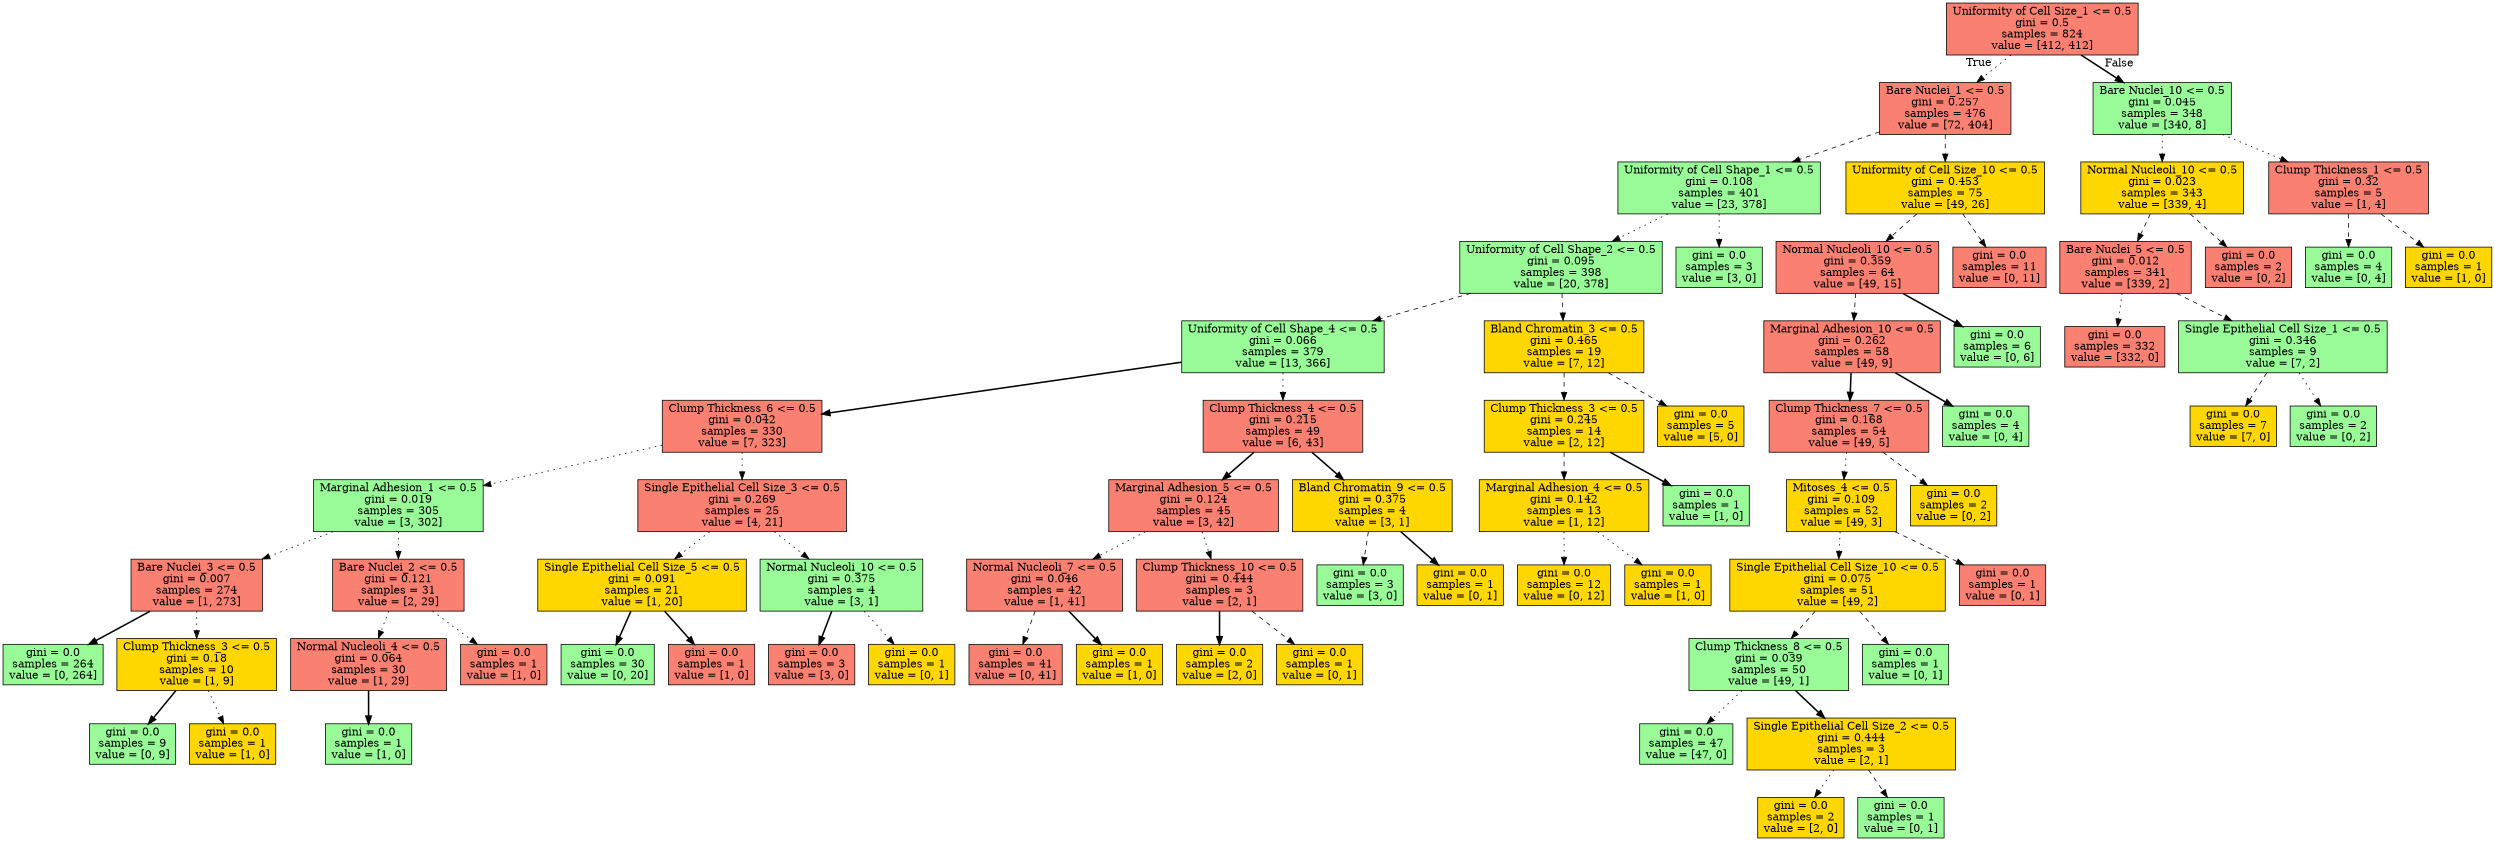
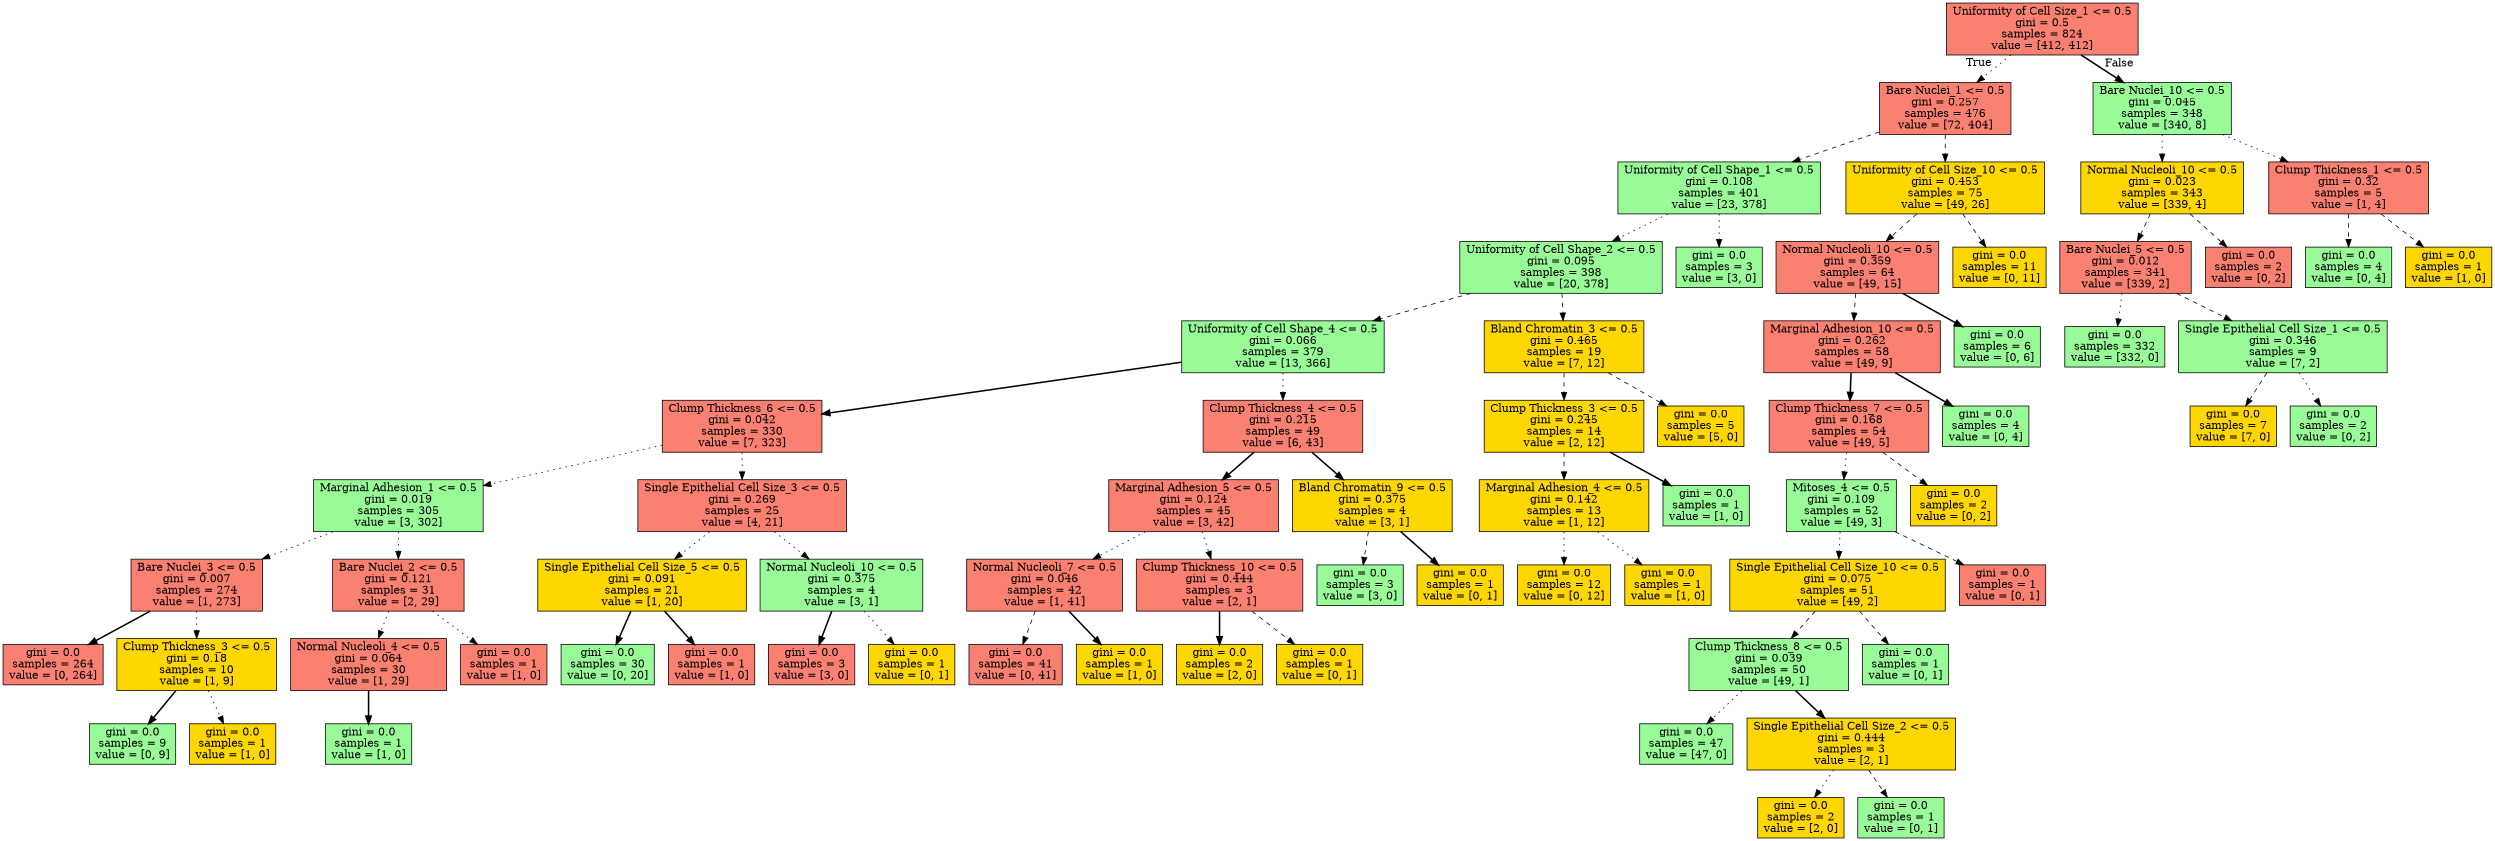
(1999, 267) -> (1999, 267)
(2115, 347) -> (2115, 347)
(1841, 506) -> (1841, 506)
(53, 665) -> (53, 665)
